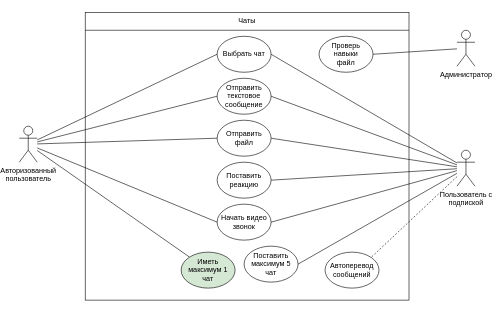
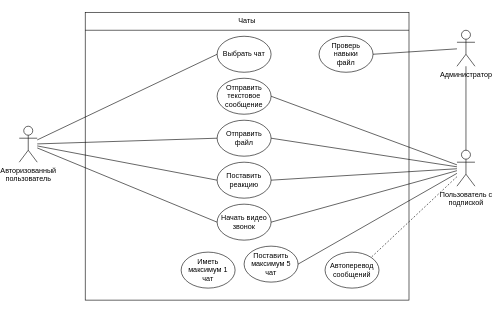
(363, 108) -> (466, 108)
(126, 119) -> none
(113, 204) -> (126, 163)
(208, 270) -> (208, 270)
